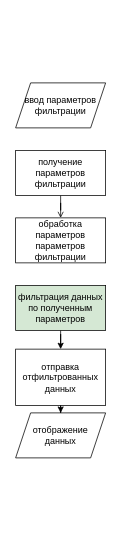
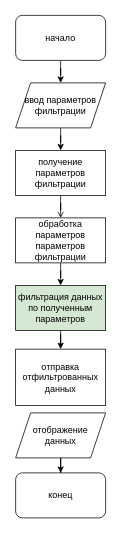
none -> (60, 38)
none -> (60, 74)
none -> (60, 142)
none -> (60, 277)
(60, 409) -> none
none -> (60, 468)
none -> (60, 495)
